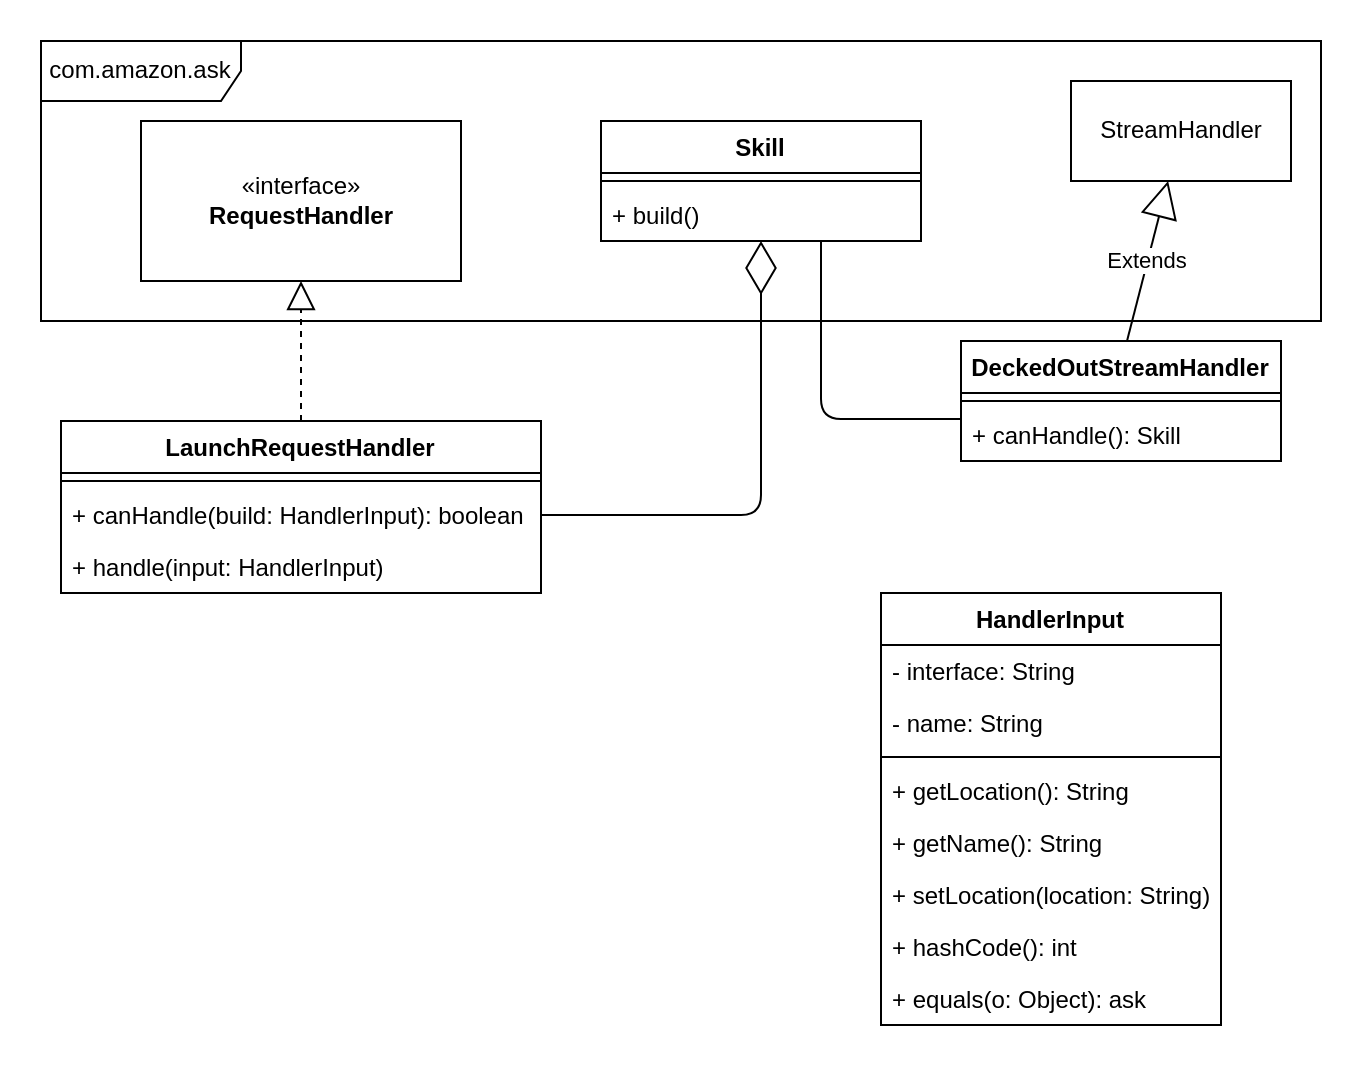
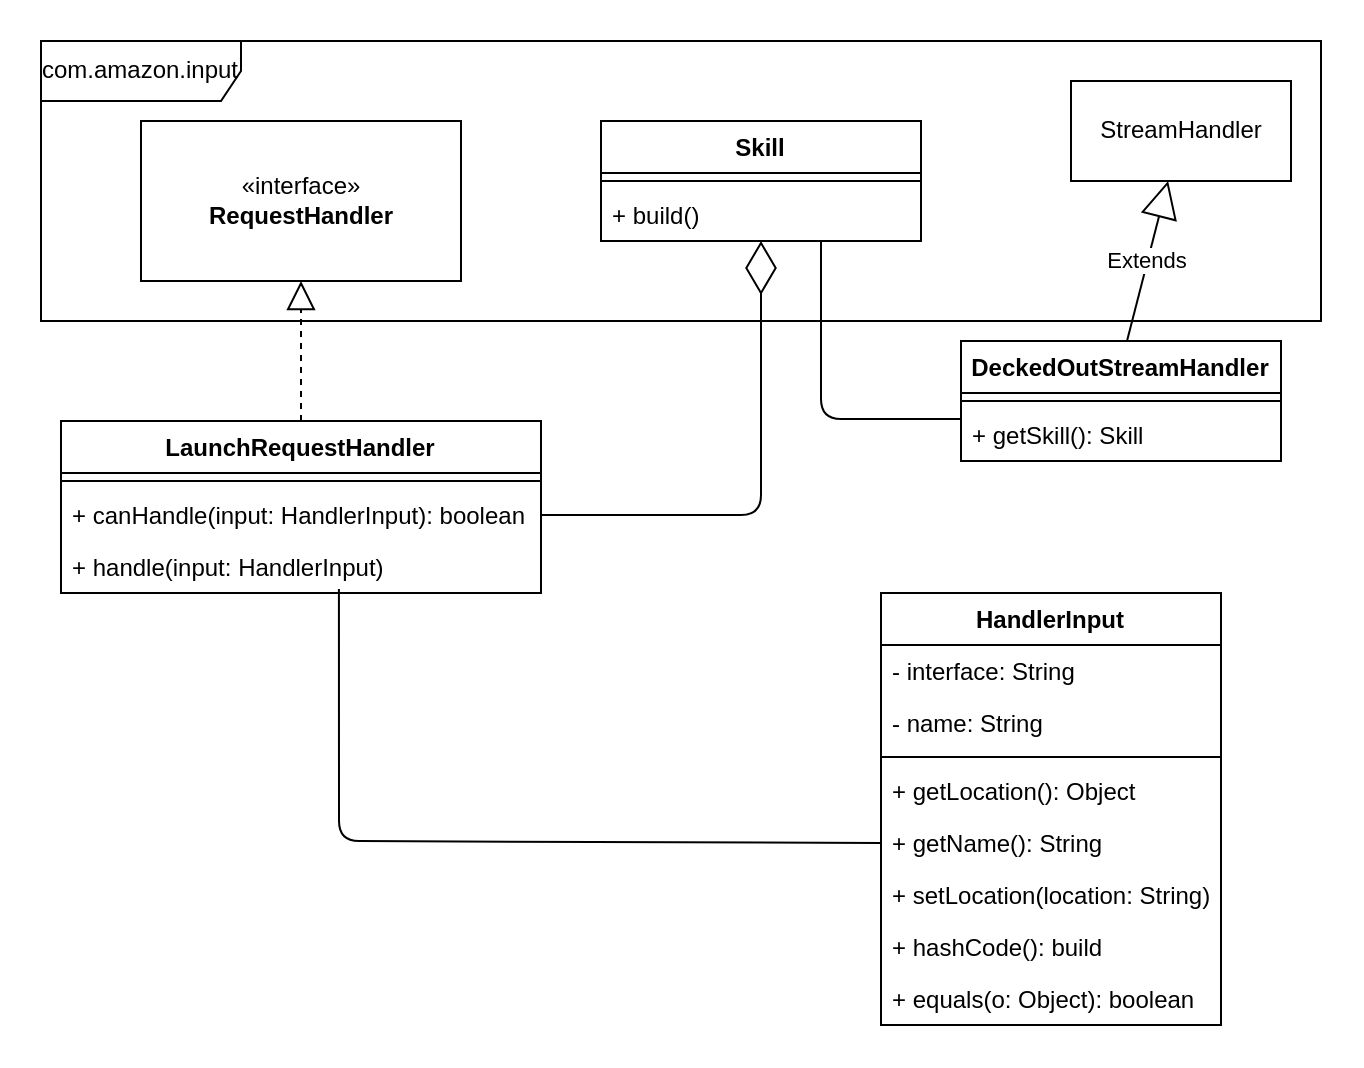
(141, 71) -> (141, 71)
(1085, 436) -> (1072, 436)
(316, 516) -> (319, 516)
(1031, 792) -> (1034, 792)
none -> (490, 842)
(994, 948) -> (1004, 948)
(1035, 1000) -> (1058, 1000)
